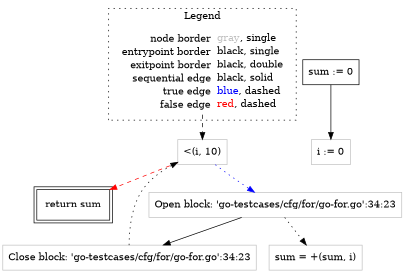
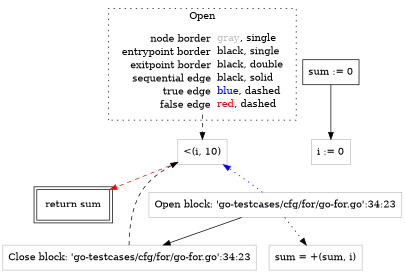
(202, 16) -> (202, 16)
(232, 177) -> (246, 180)
(138, 198) -> (138, 198)
